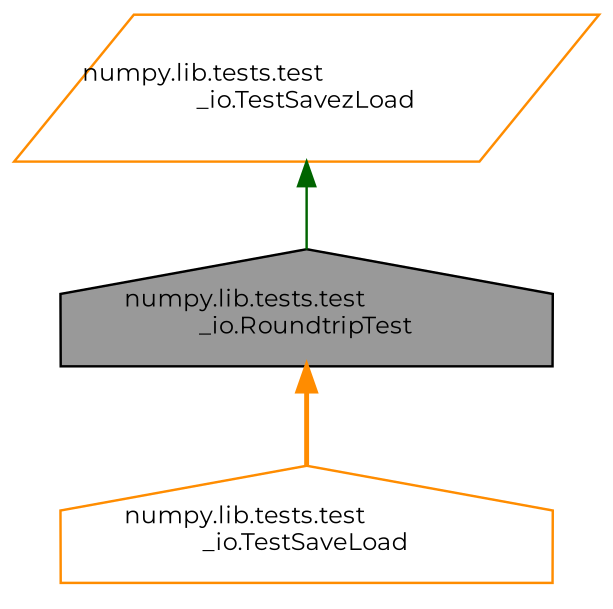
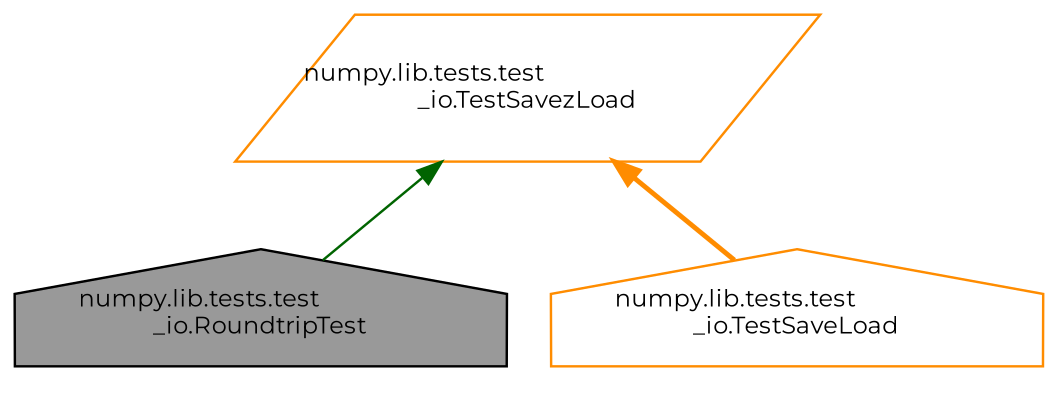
(307, 429) -> (684, 219)
